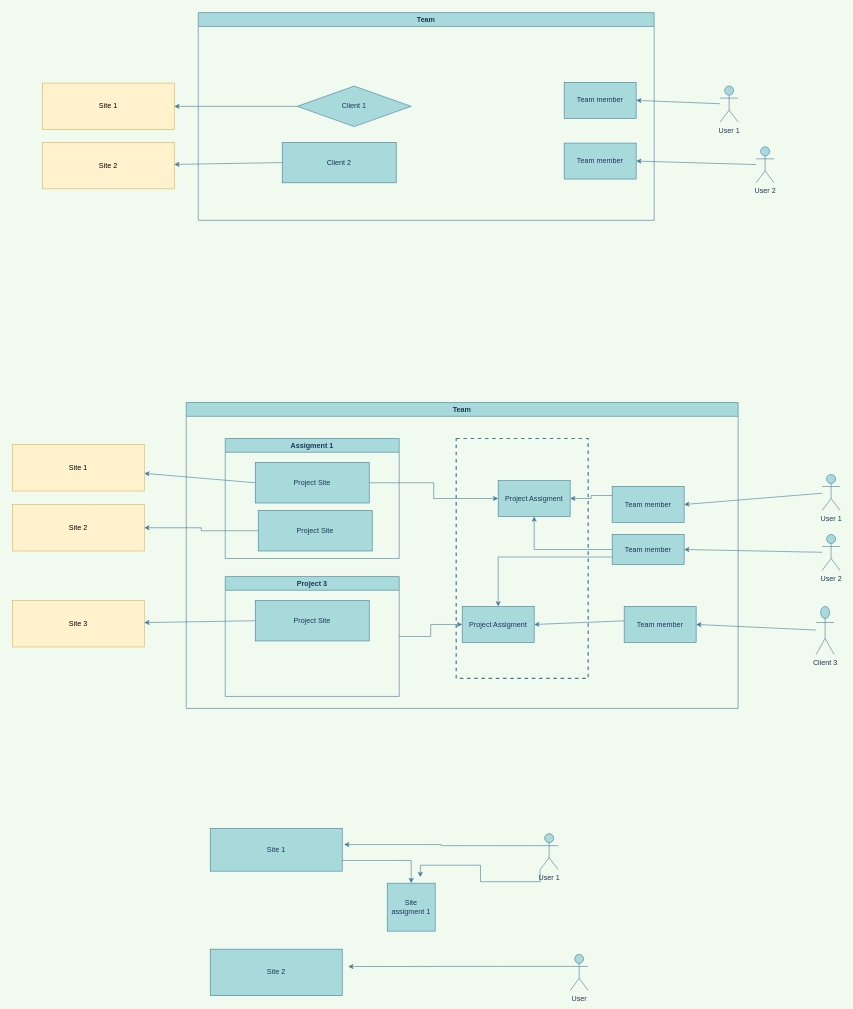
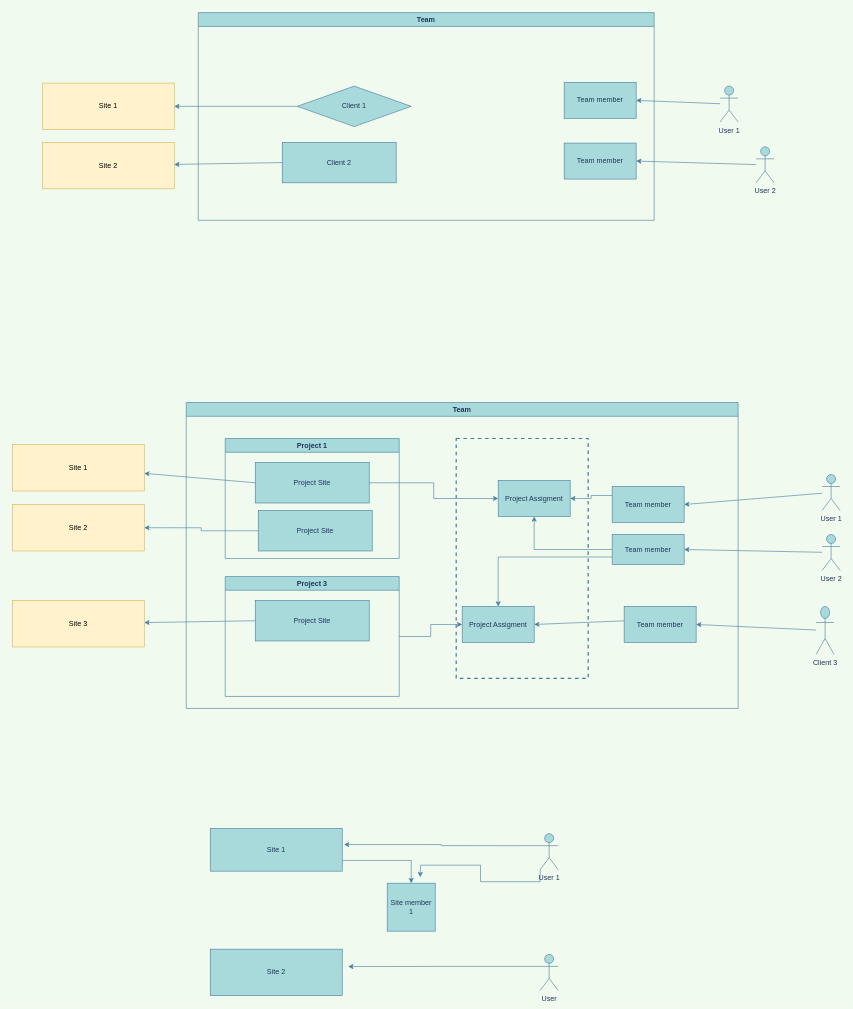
(312, 446) -> (312, 446)
(411, 907) -> (411, 907)
(579, 972) -> (549, 972)
